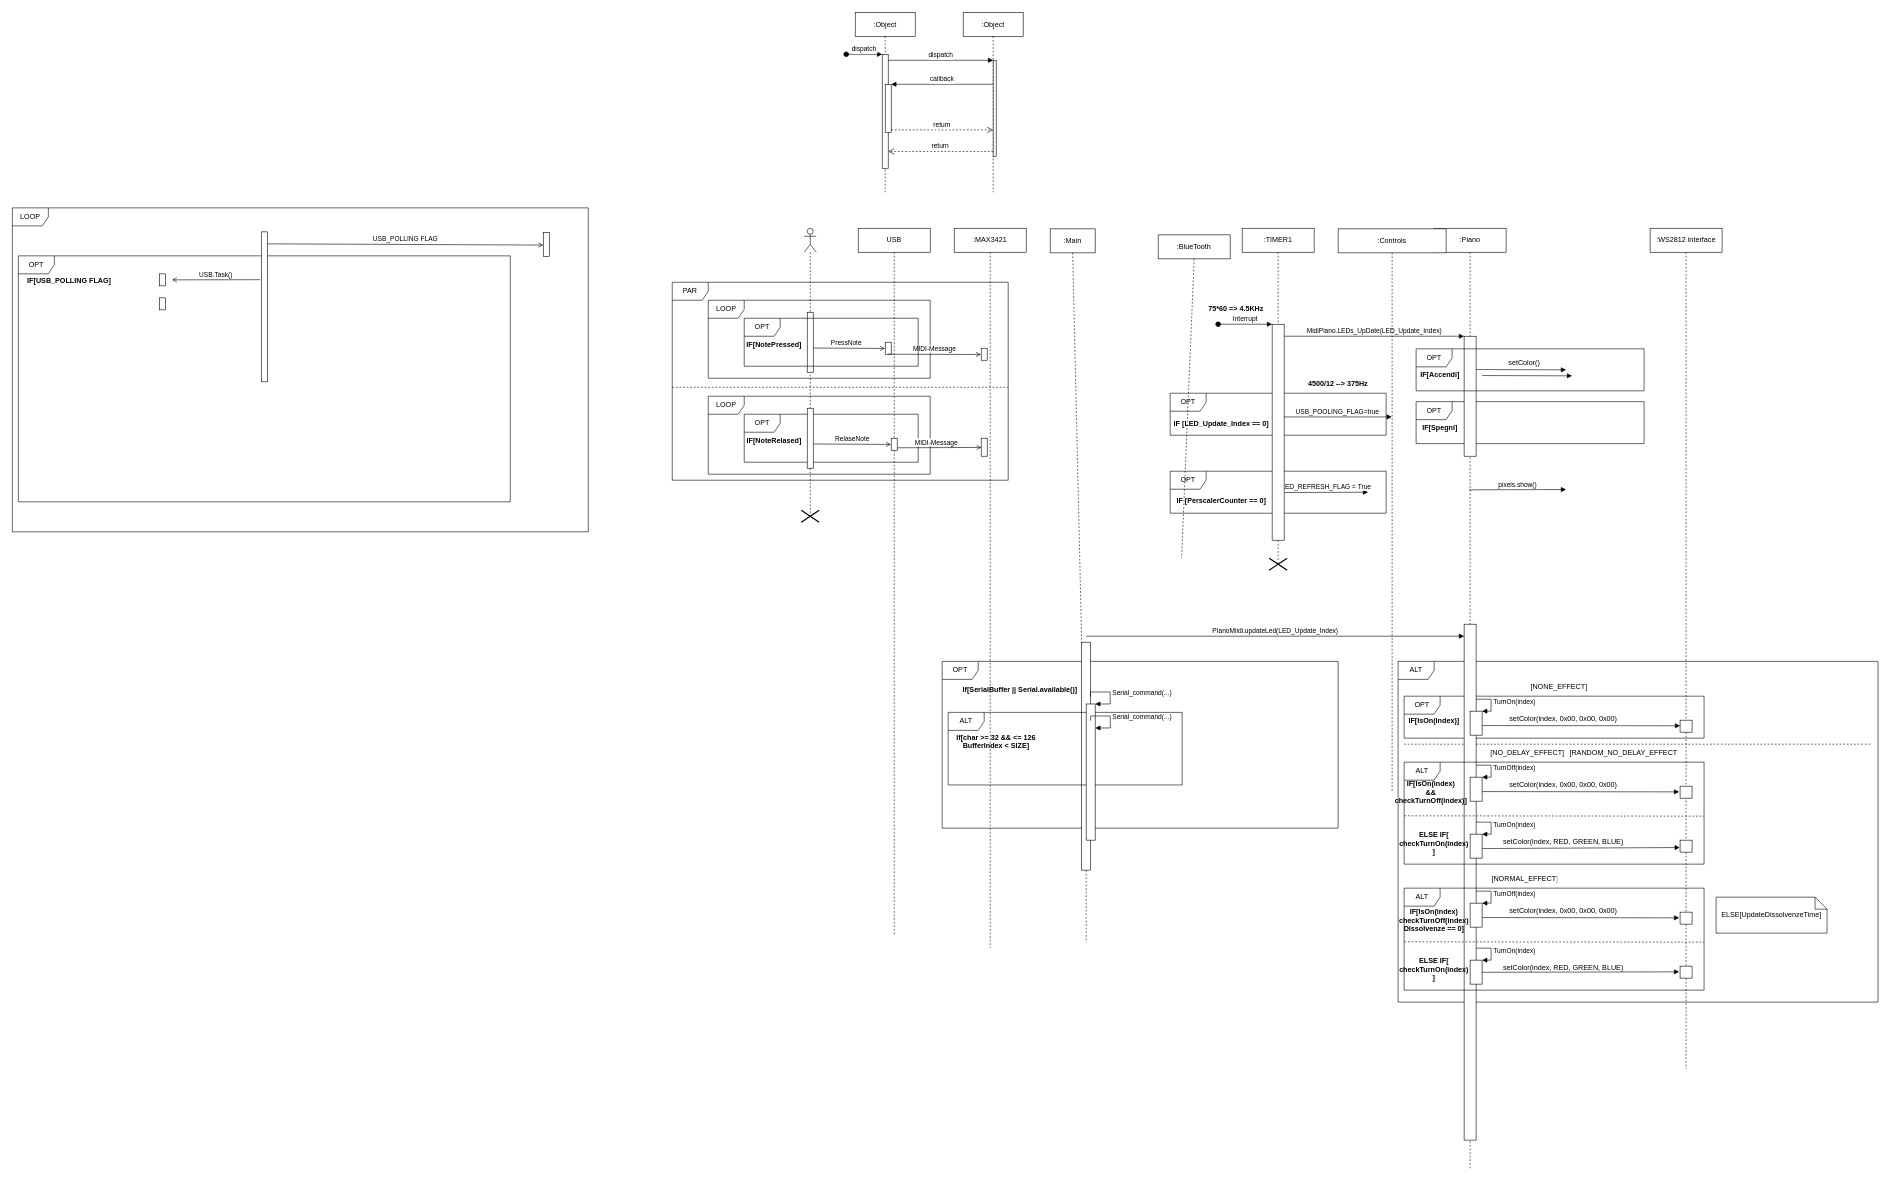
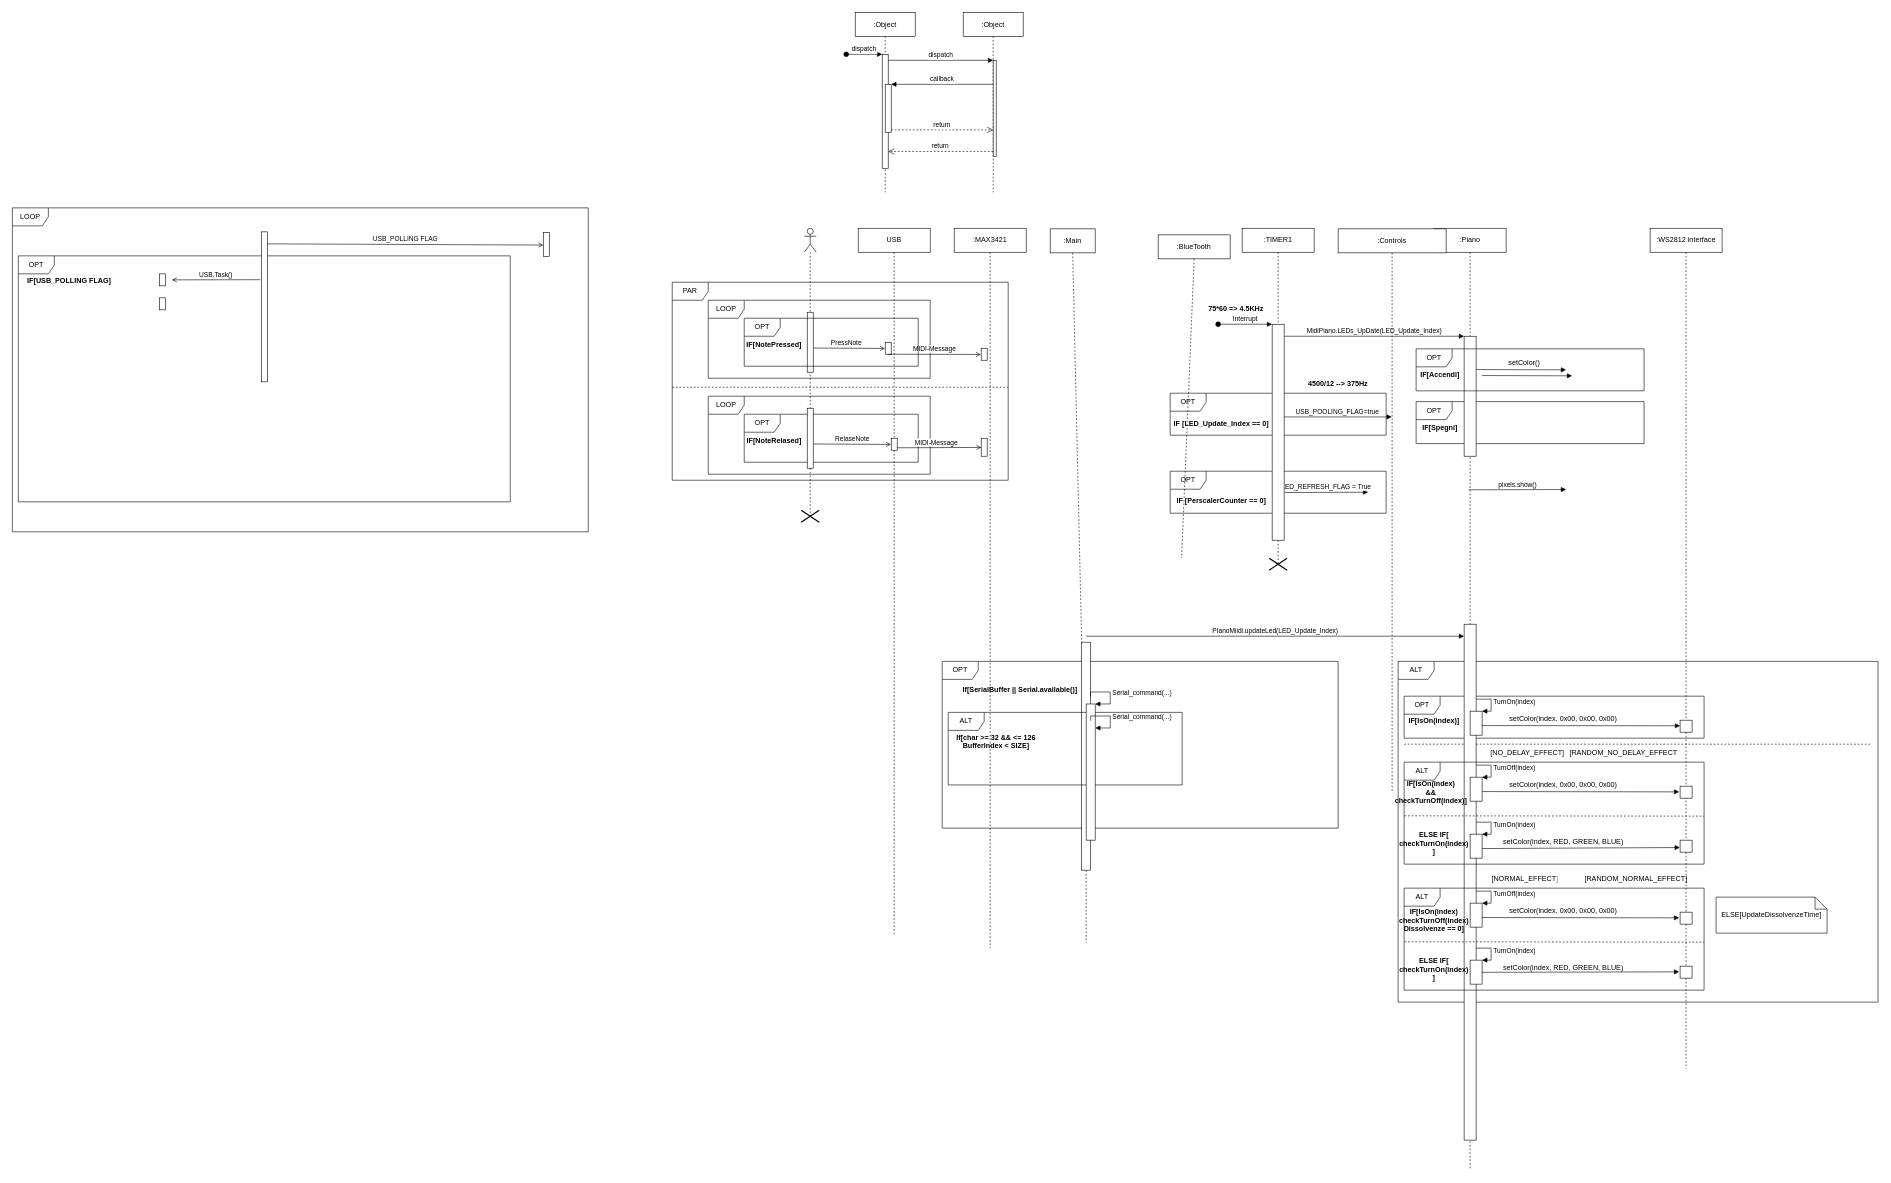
(1560, 687) -> none
none -> (1637, 879)
